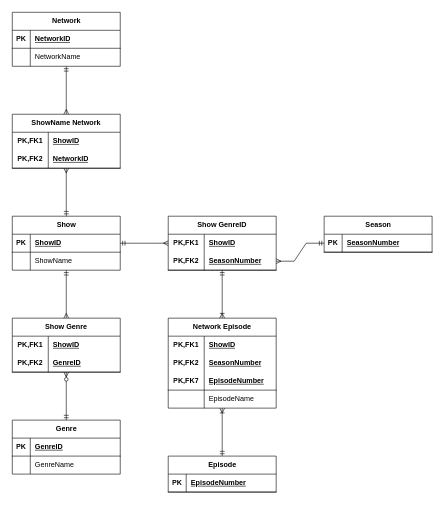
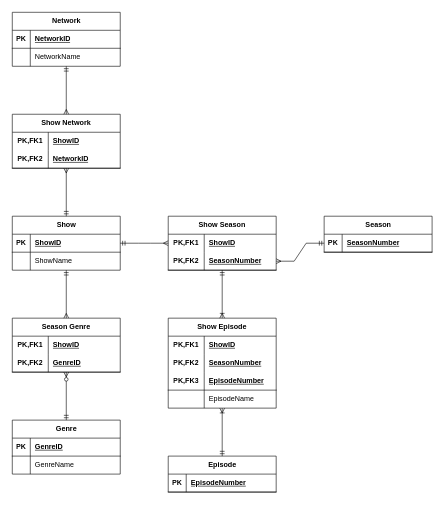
(66, 123) -> (66, 123)
(222, 225) -> (222, 225)
(66, 327) -> (66, 327)
(222, 327) -> (222, 327)
(186, 381) -> (186, 381)
